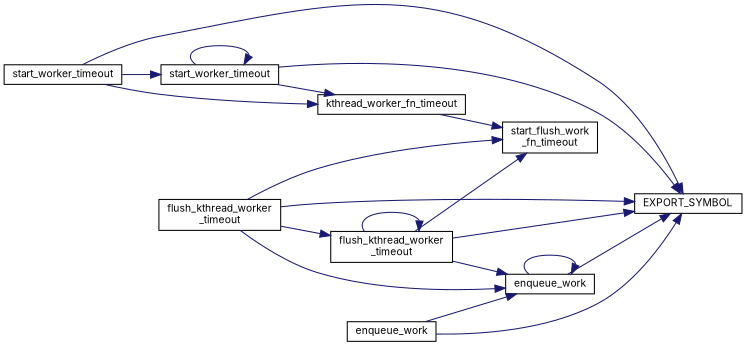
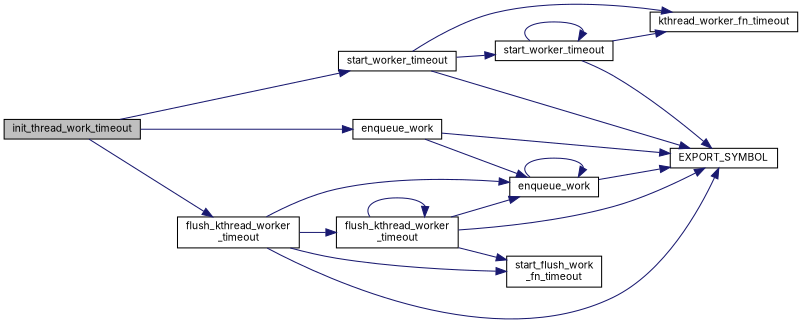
(465, 120) -> none
none -> (72, 129)
